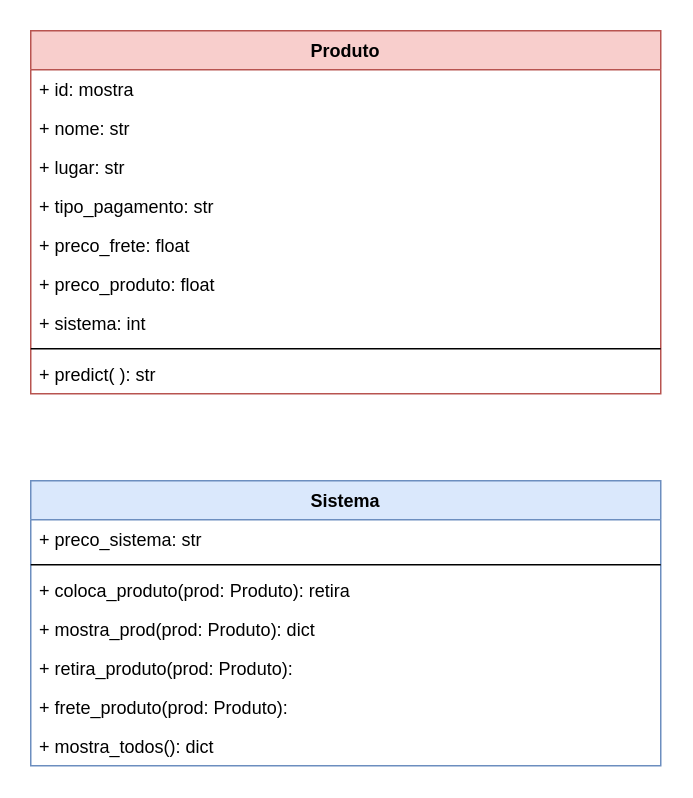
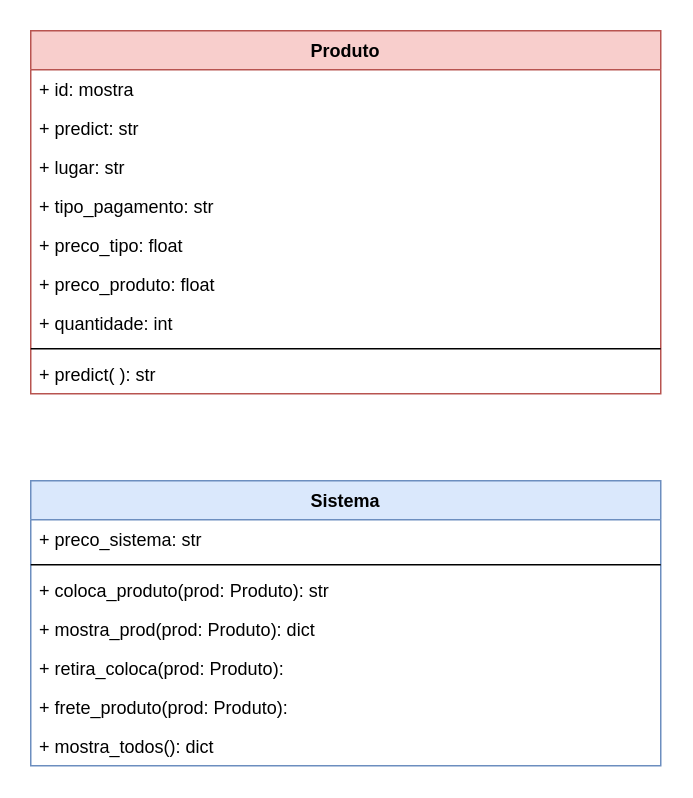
(87, 129) -> (100, 129)
(130, 246) -> (123, 246)
(98, 324) -> (113, 324)
(219, 591) -> (206, 591)
(189, 669) -> (181, 669)
